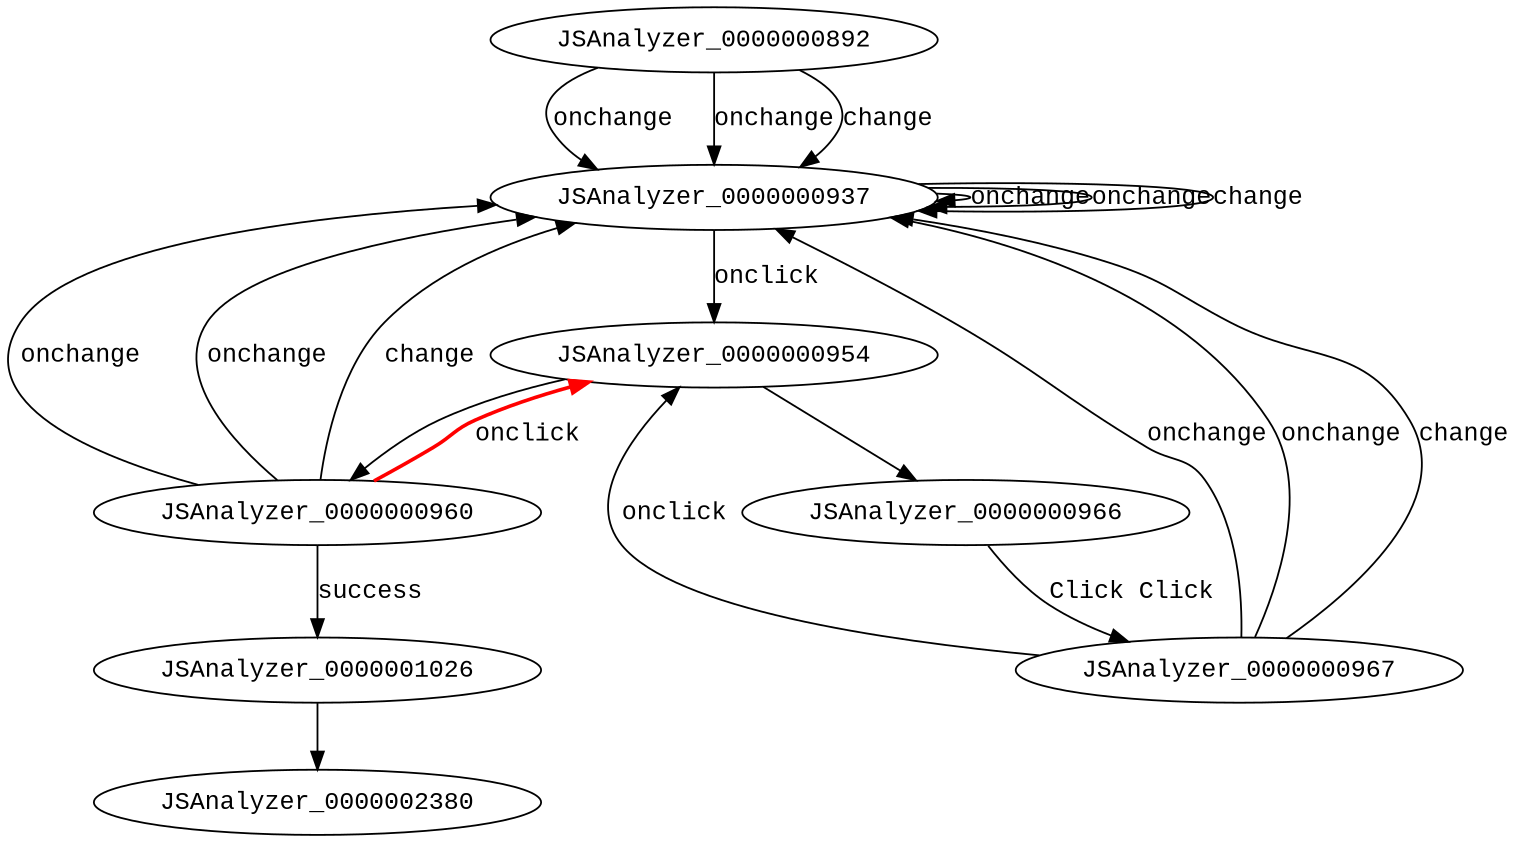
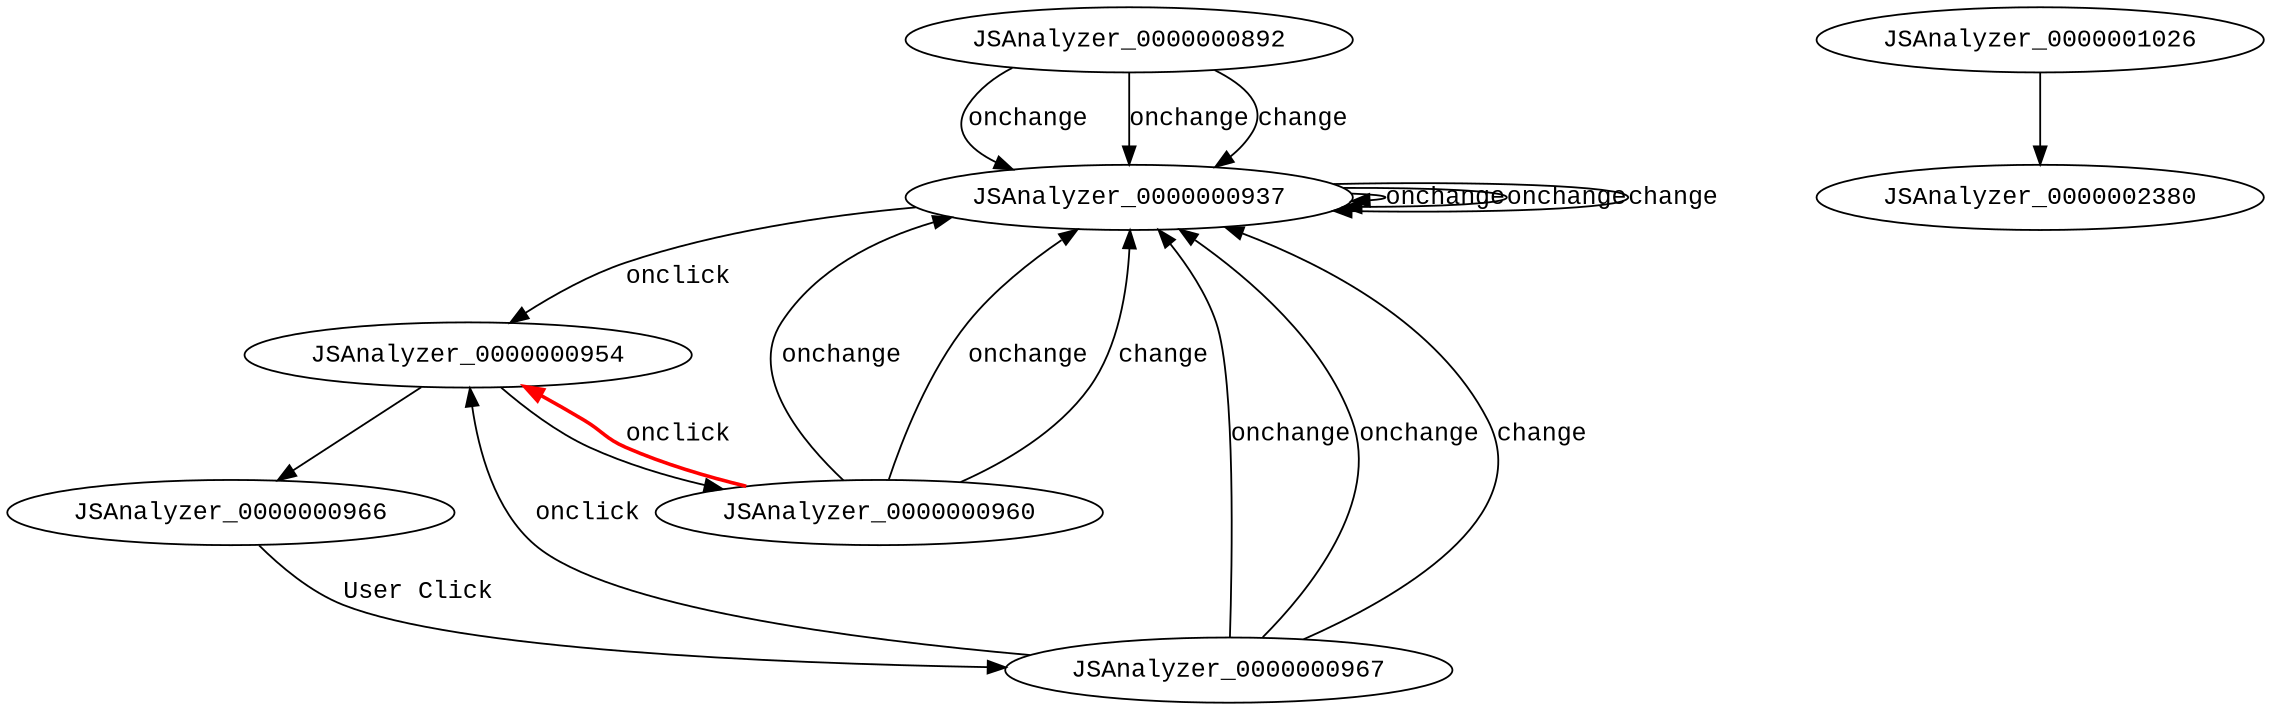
(317, 582) -> none
(1132, 591) -> (418, 591)
